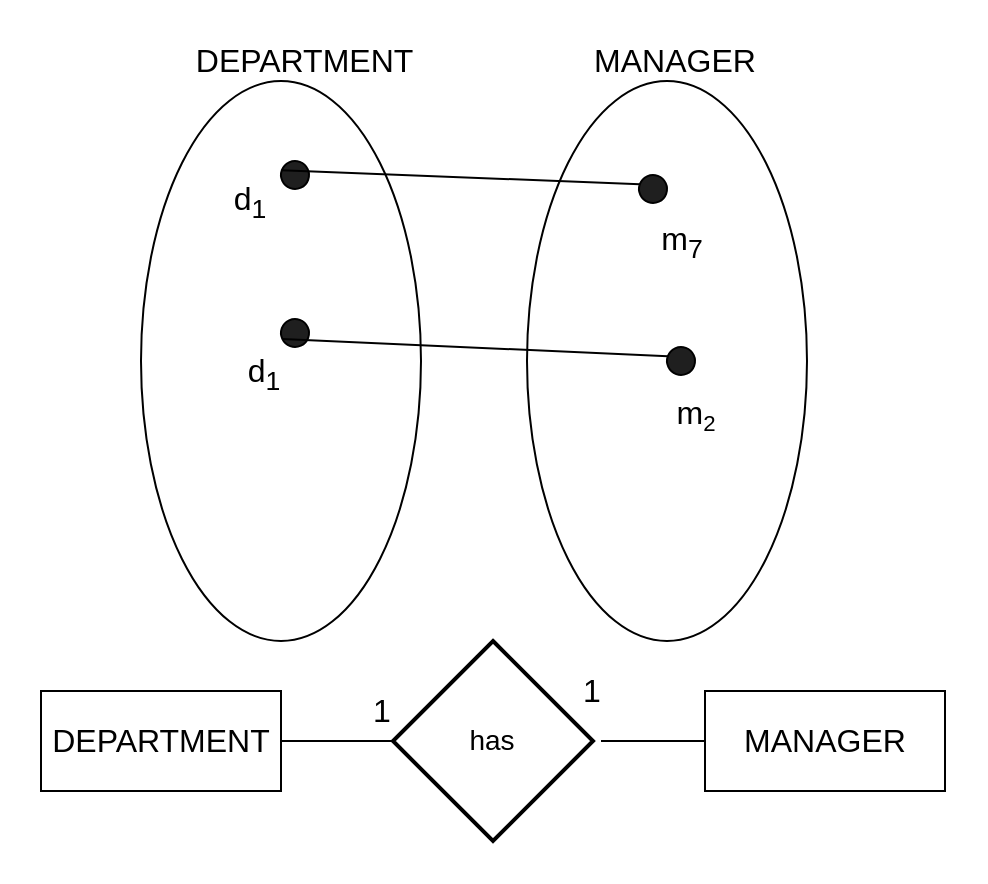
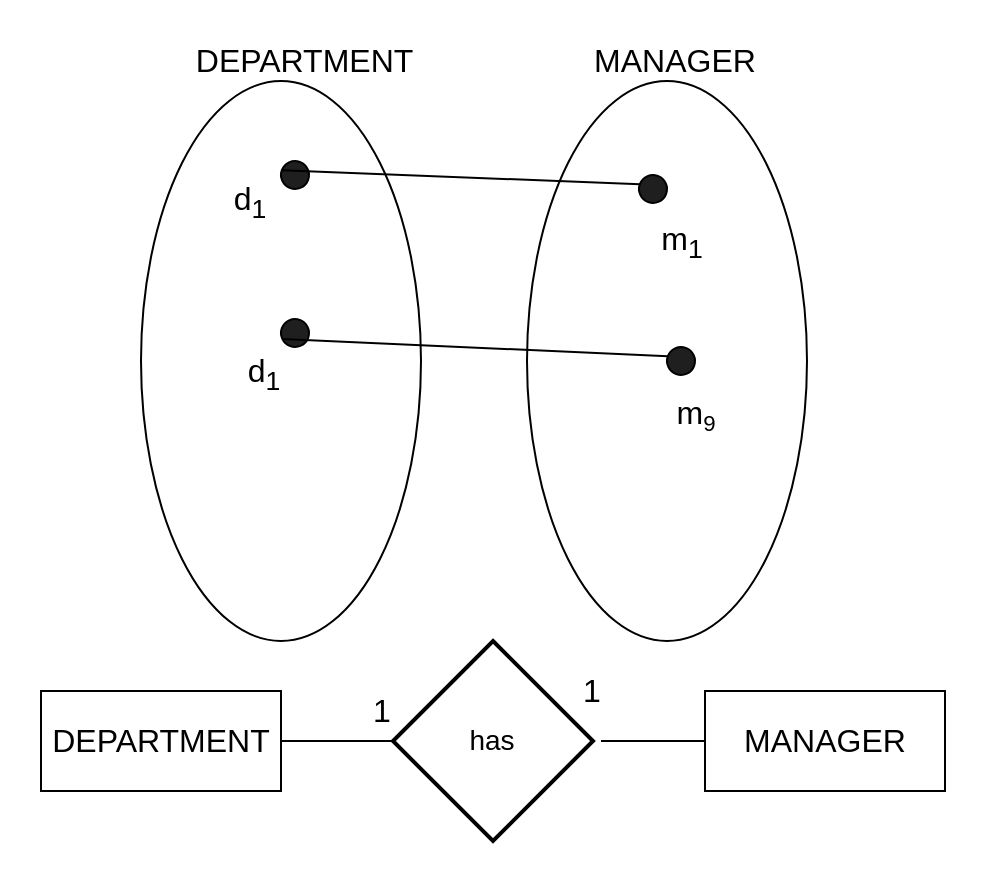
(683, 243) -> (683, 243)
(697, 415) -> (697, 415)
